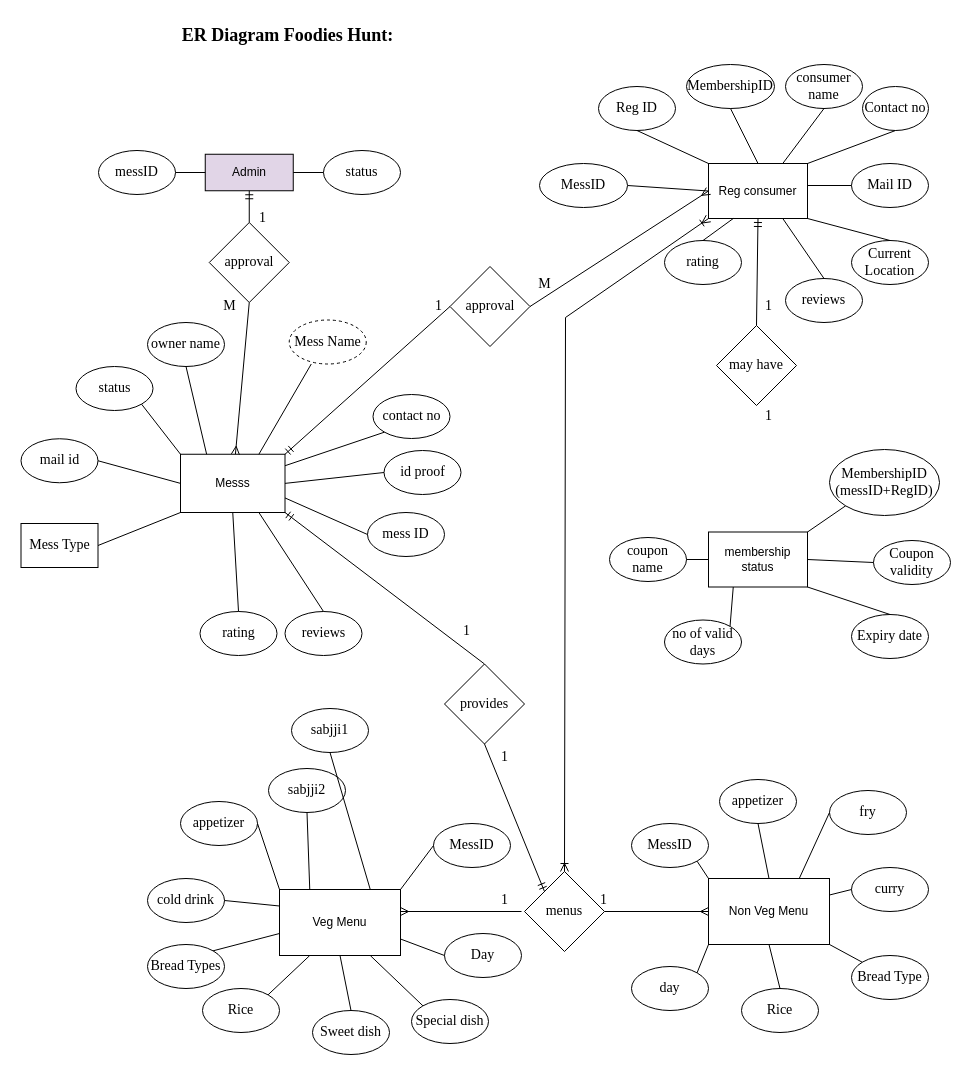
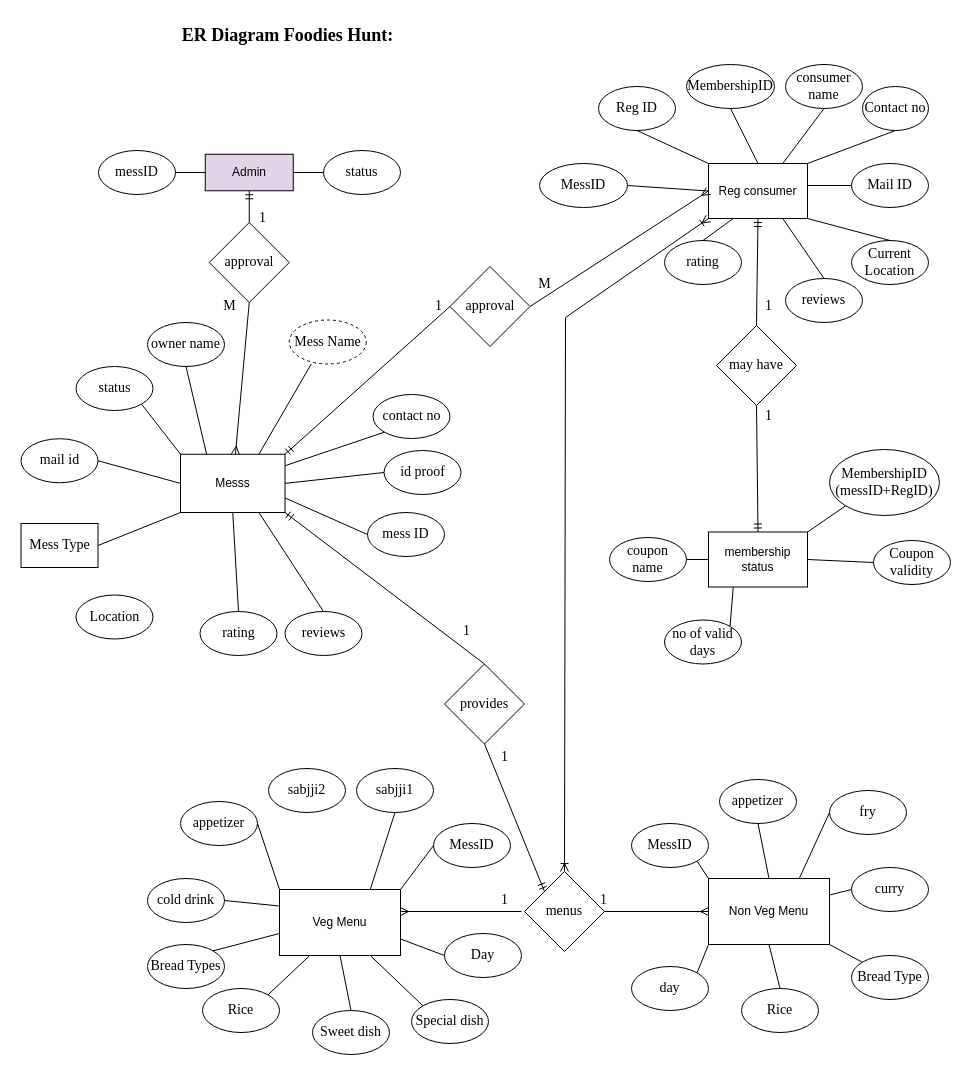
none -> (757, 469)
(849, 601) -> none
none -> (115, 617)
(890, 637) -> none
(330, 731) -> (395, 791)
(308, 852) -> none
